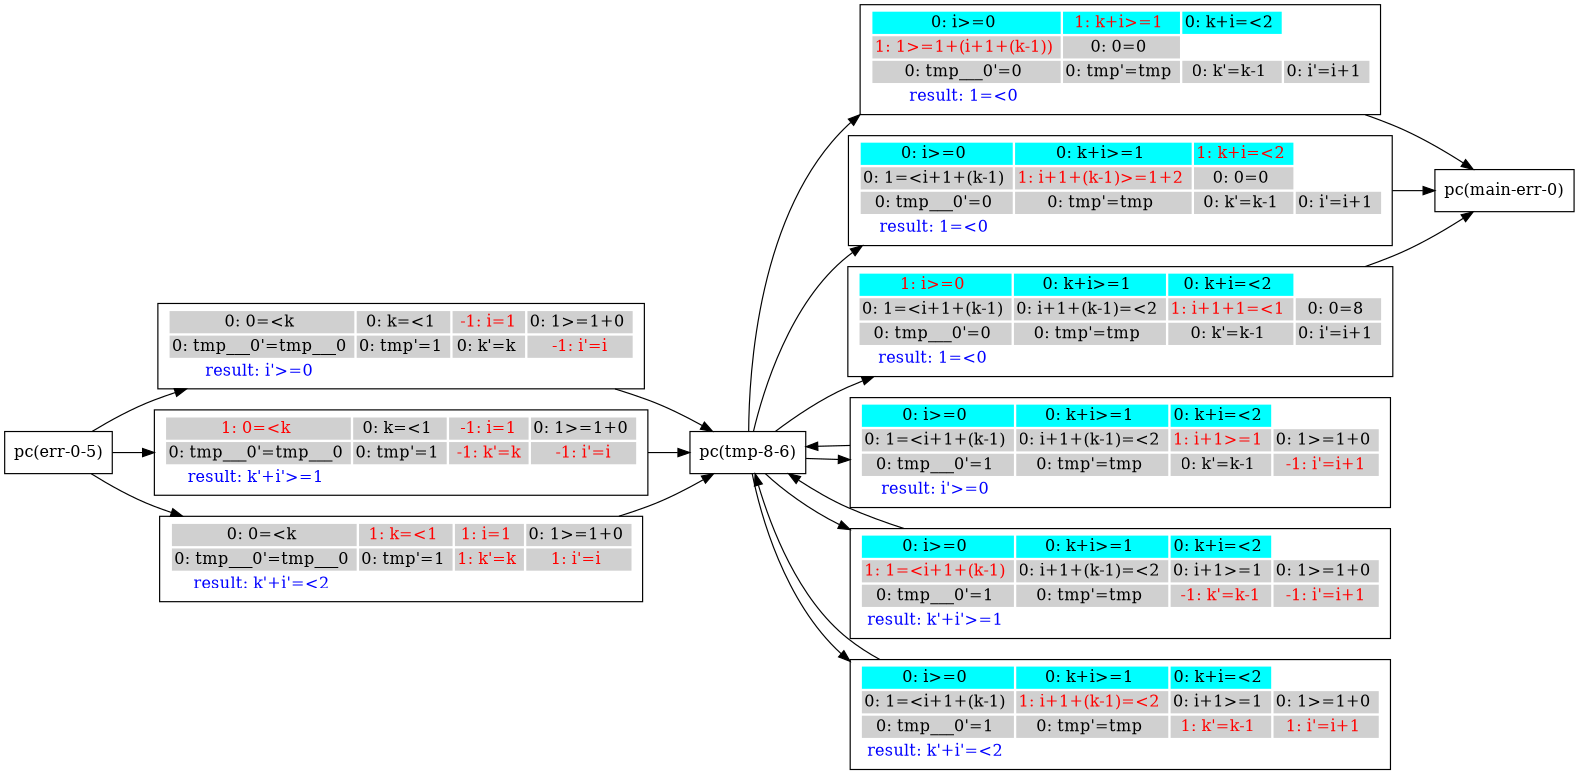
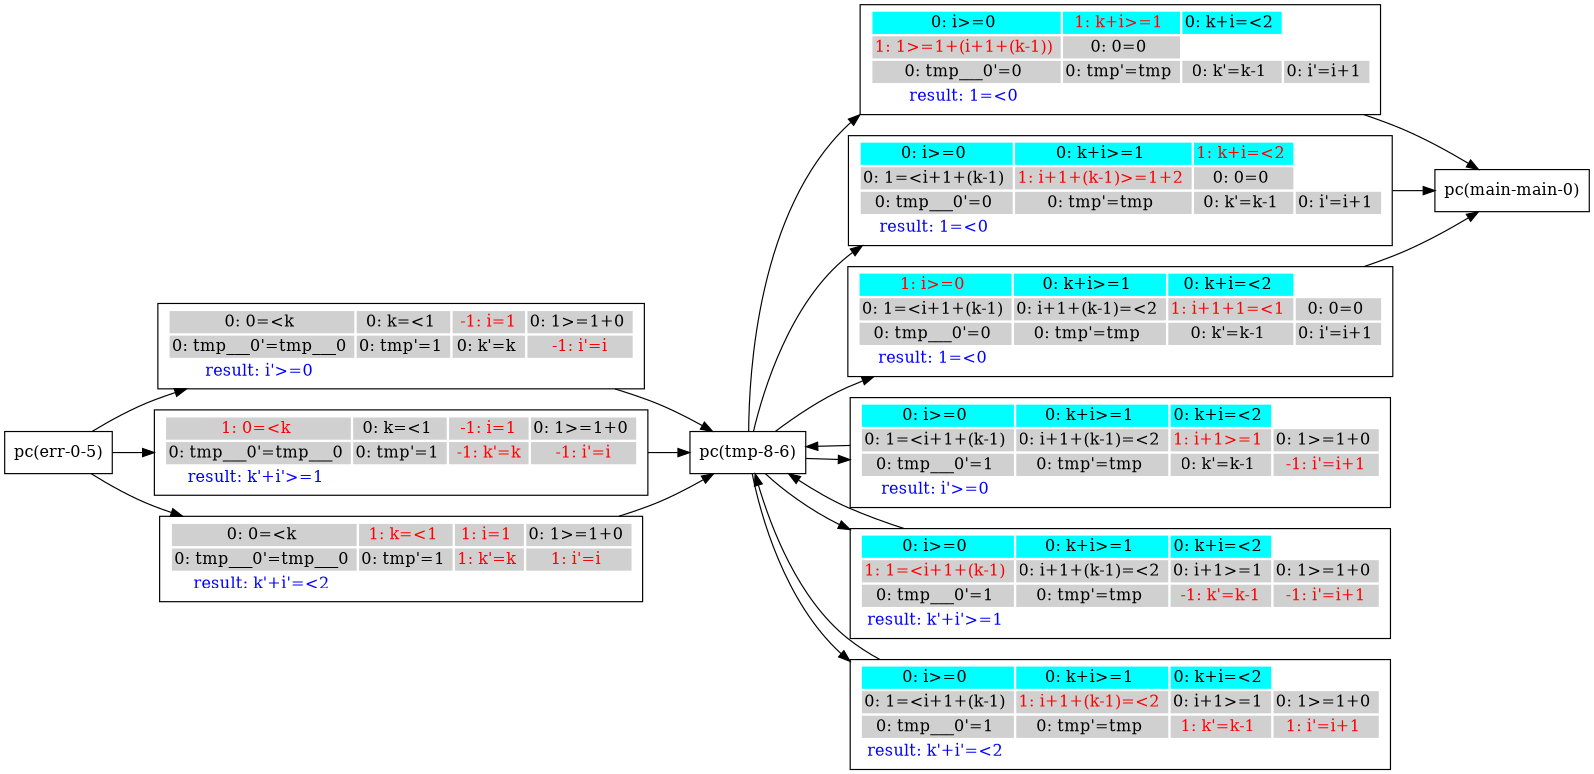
(1504, 191) -> (1512, 191)
(1338, 309) -> (1338, 309)
